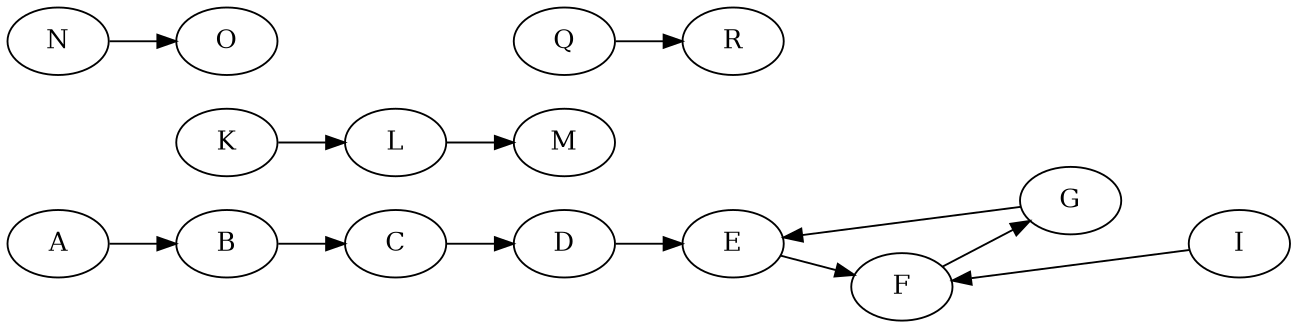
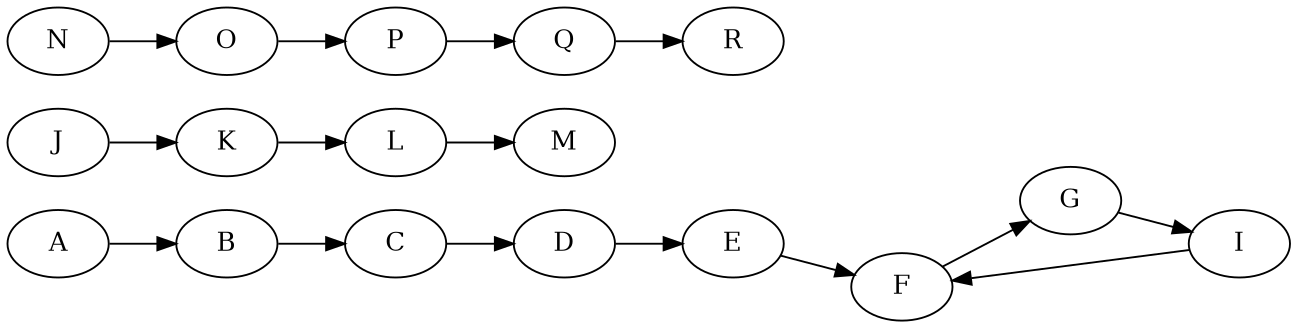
none -> (396, 41)
none -> (58, 142)
(912, 221) -> (1146, 220)
